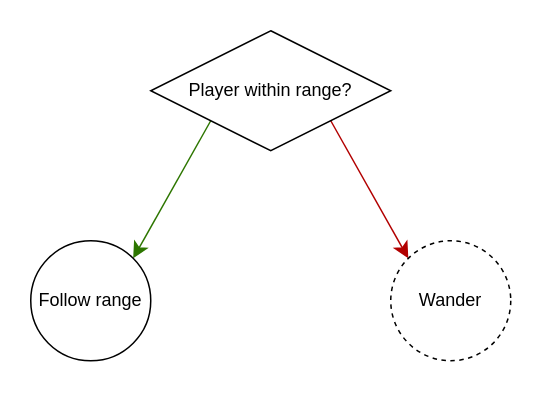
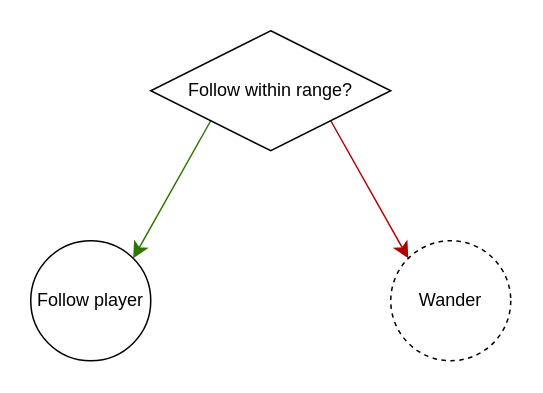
(271, 91) -> (271, 91)
(91, 301) -> (91, 301)
